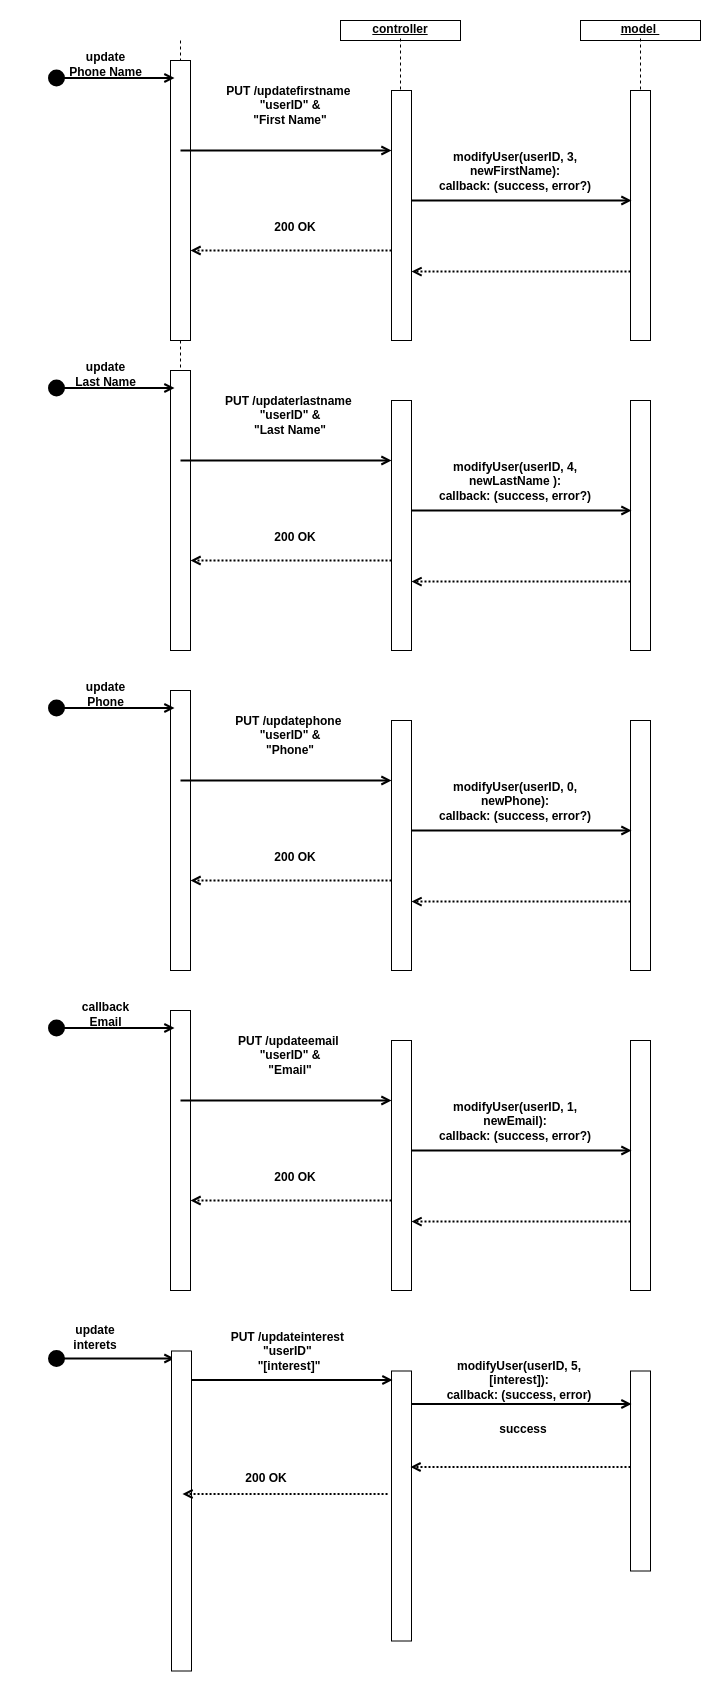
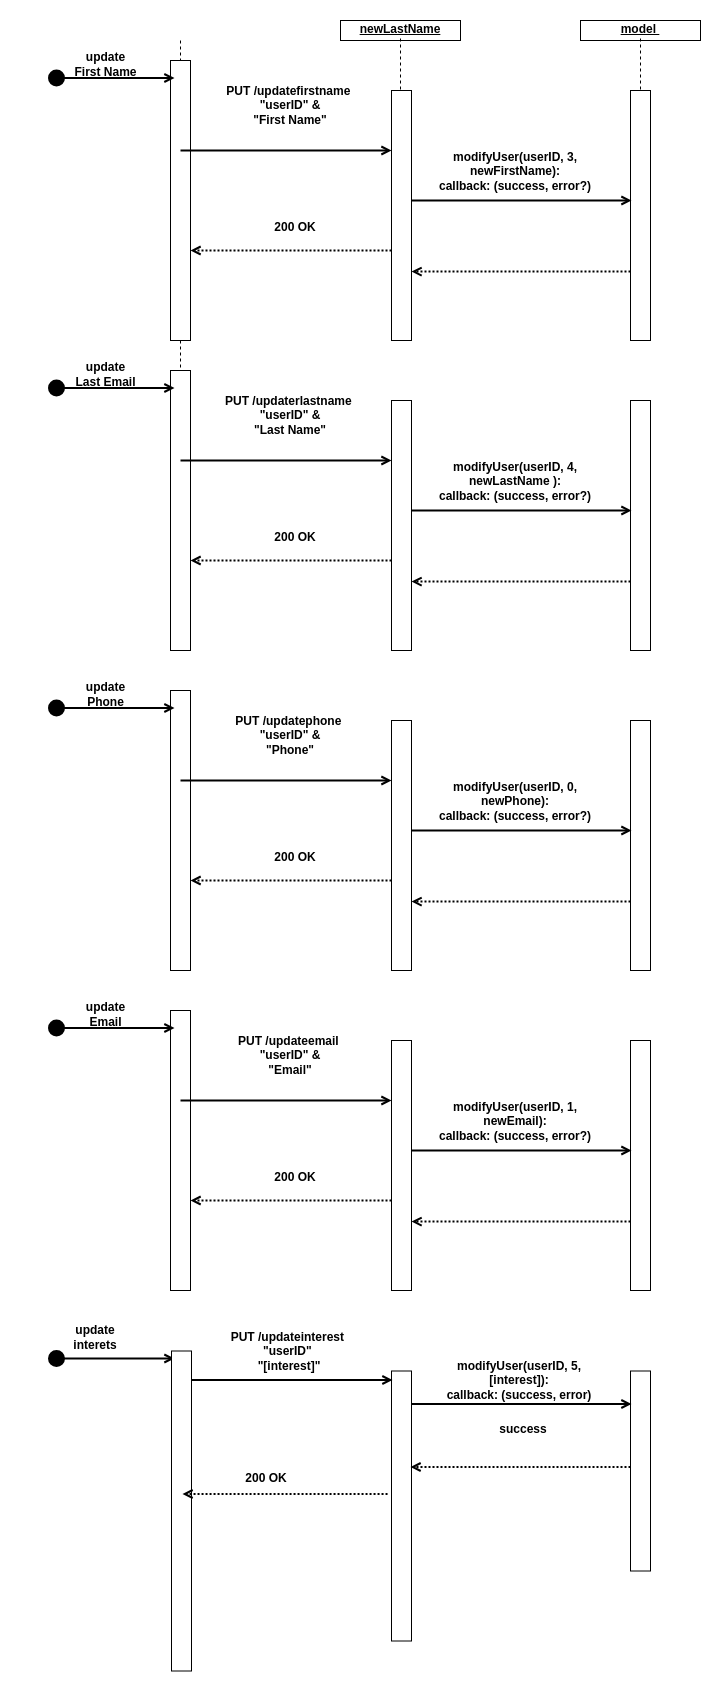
(401, 30) -> (401, 30)
(106, 65) -> (106, 65)
(106, 375) -> (106, 375)
(106, 1015) -> (106, 1015)
